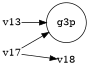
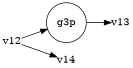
(30, 23) -> (95, 23)
(12, 53) -> (12, 41)
(66, 60) -> (66, 60)
